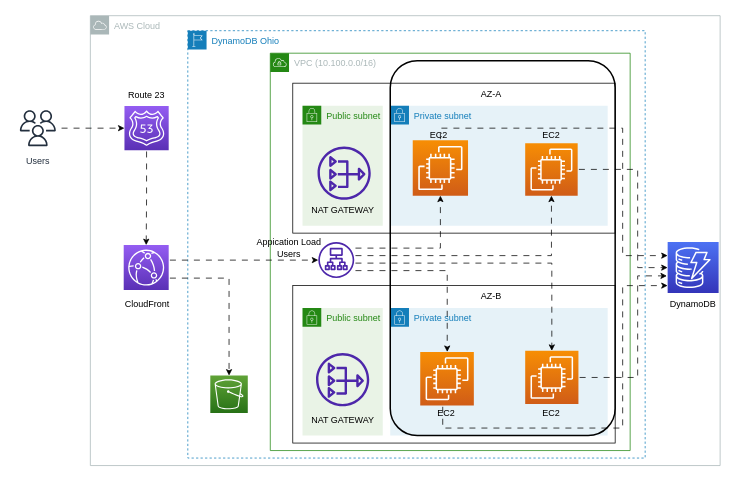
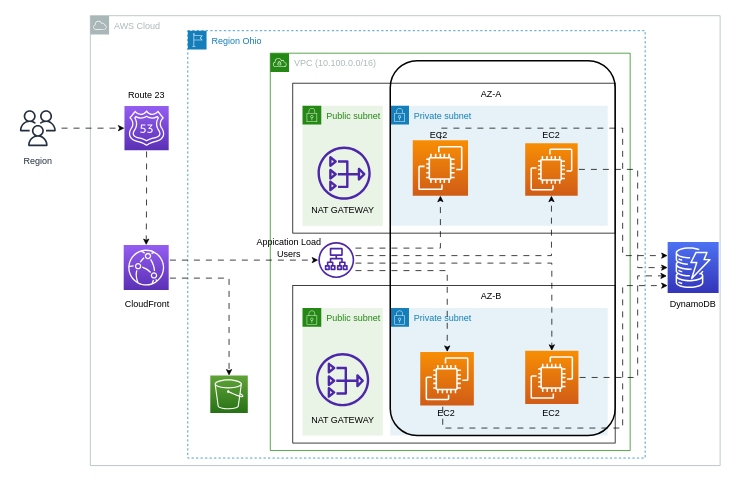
(242, 41) -> (236, 41)
(38, 161) -> (38, 161)
